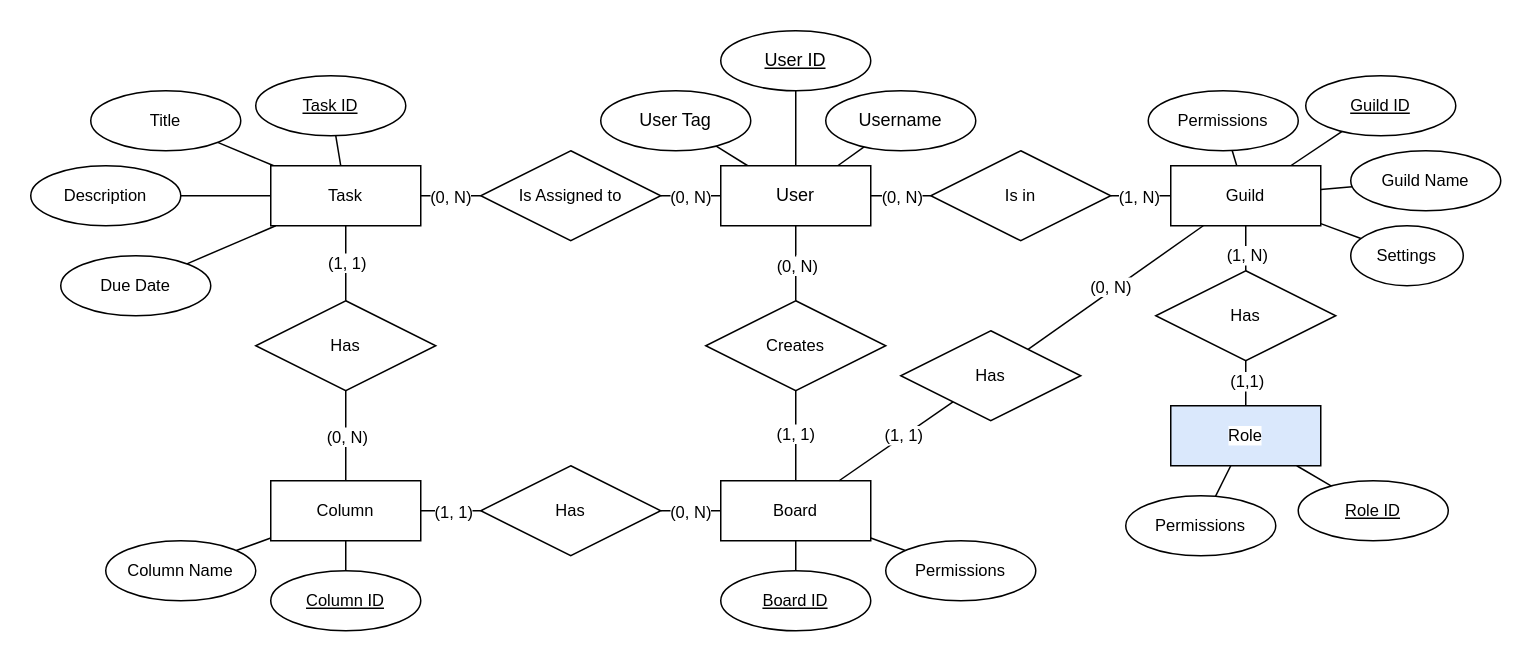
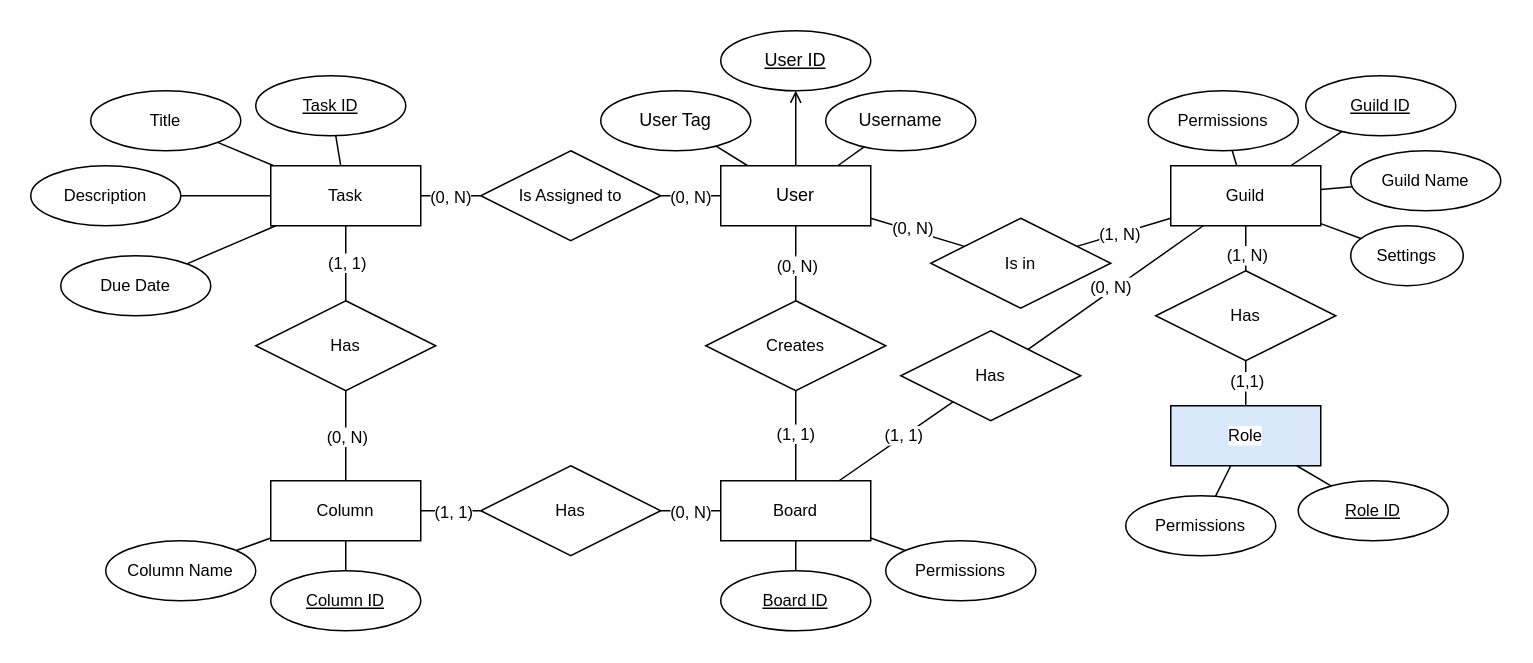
(796, 96) -> (796, 98)
(1021, 196) -> (1021, 263)
